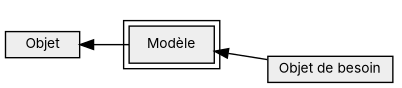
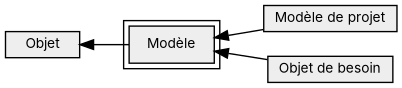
none -> (330, 19)
